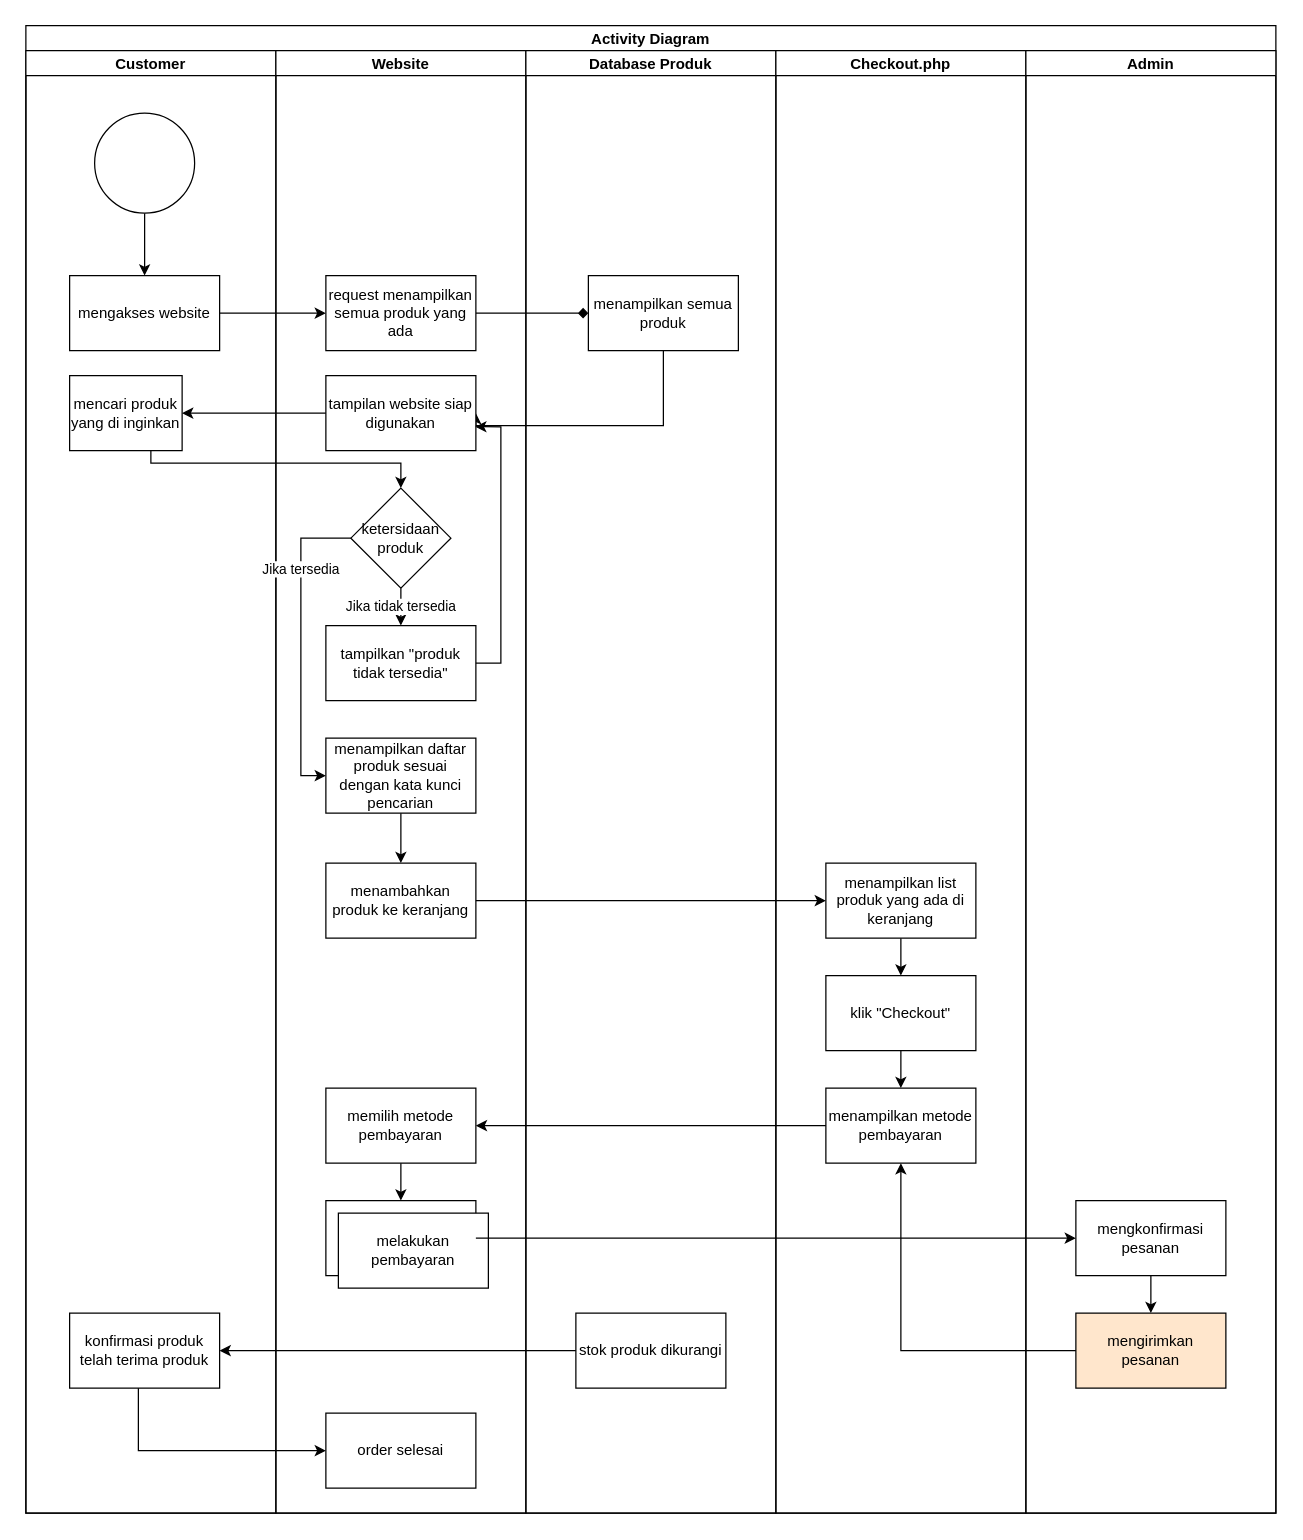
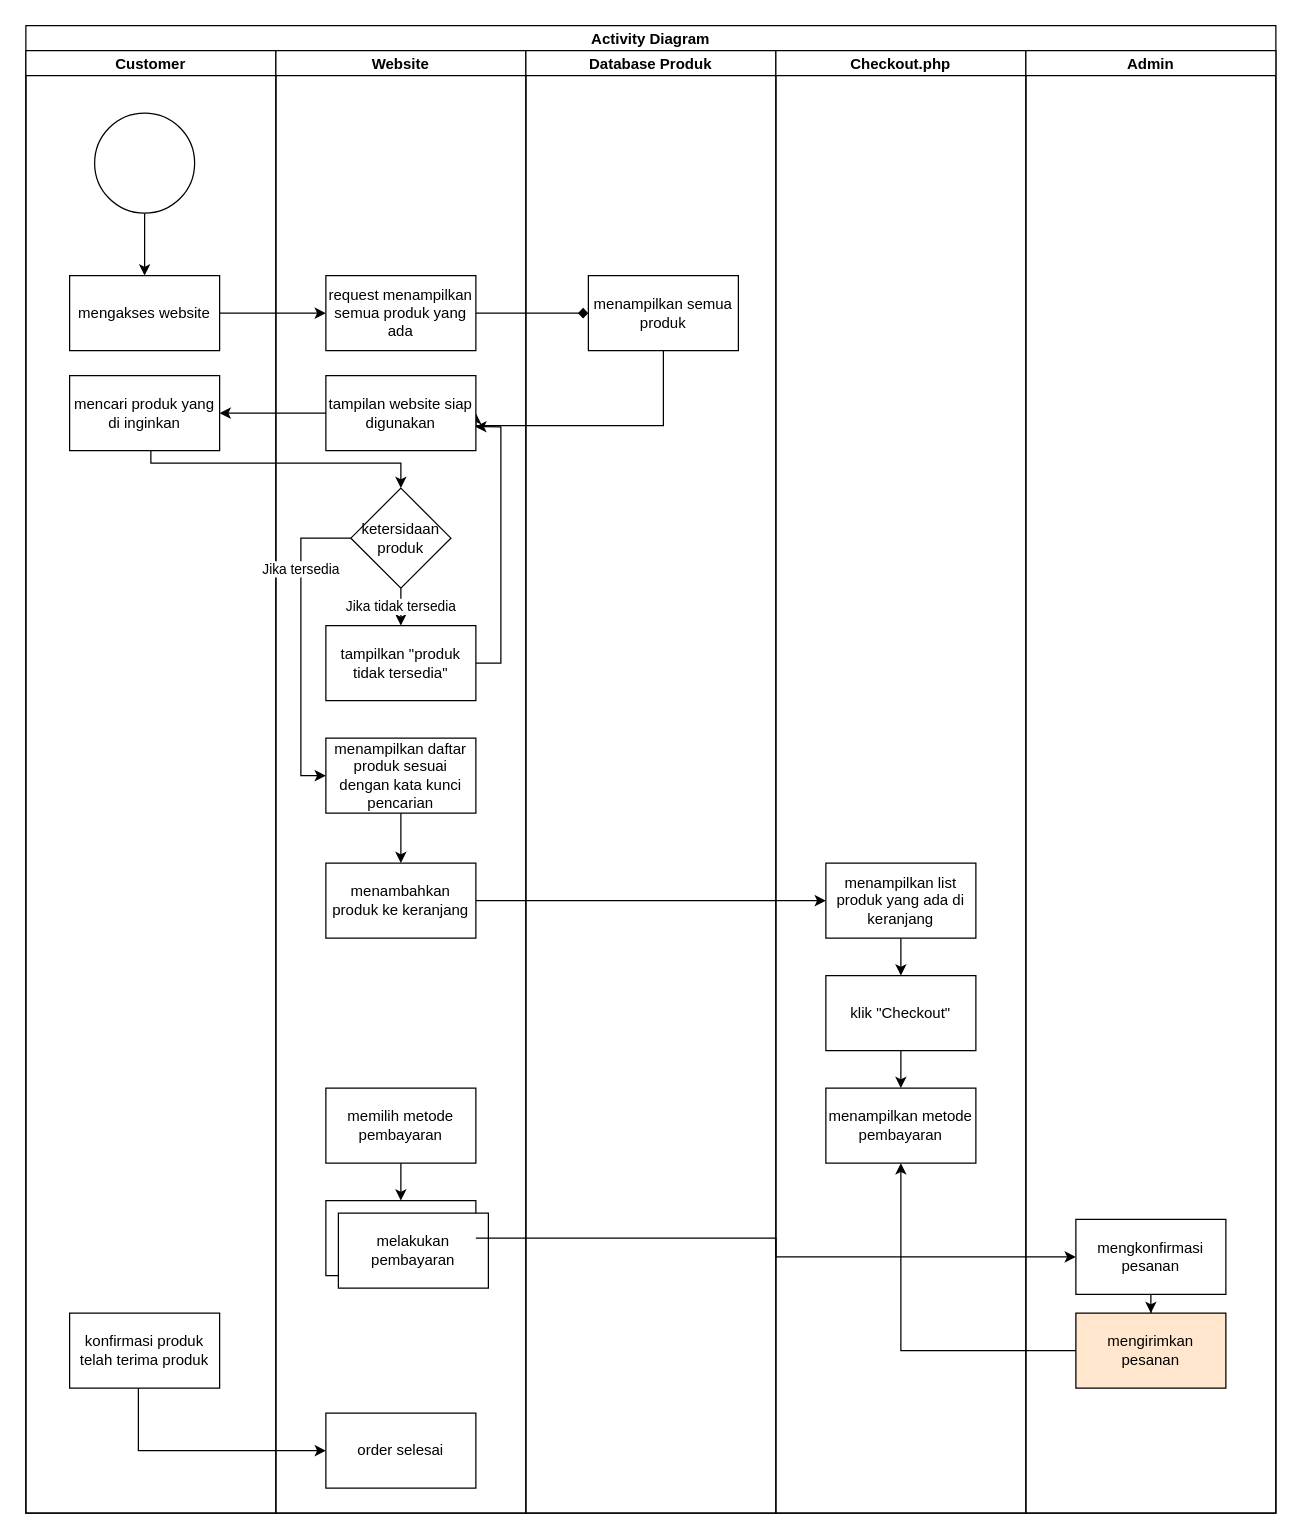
(126, 413) -> (144, 413)
(655, 1126) -> none
(1151, 1238) -> (1151, 1257)
(401, 1351) -> none
(651, 1351) -> none
